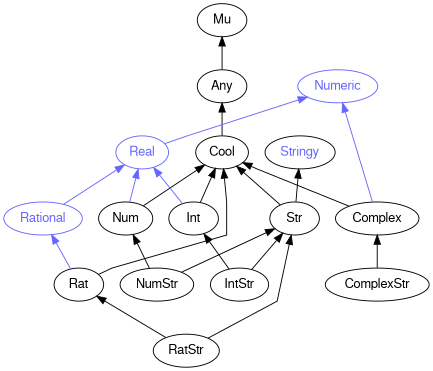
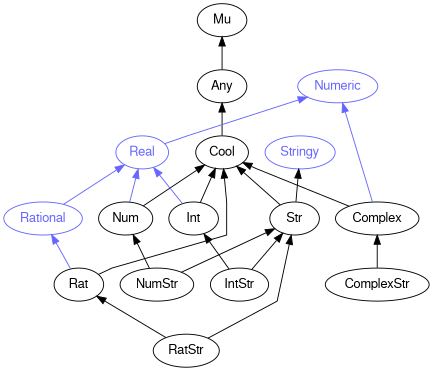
(300, 152) -> (300, 152)
